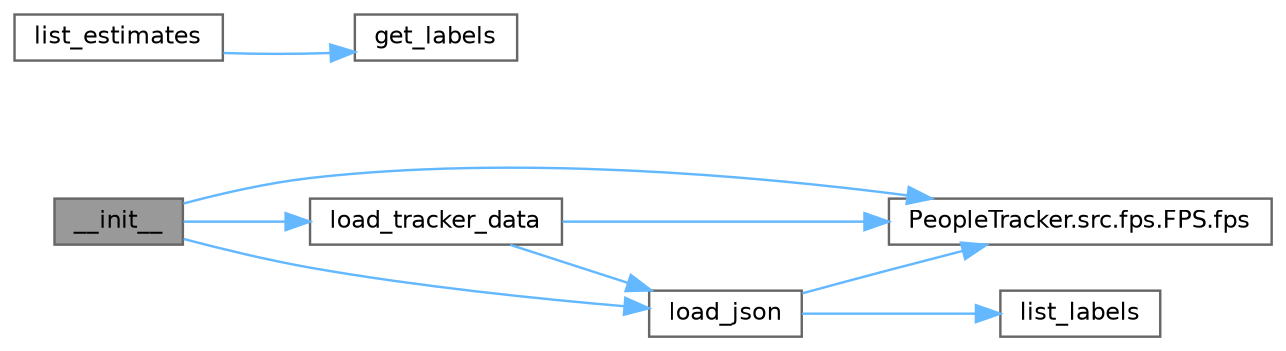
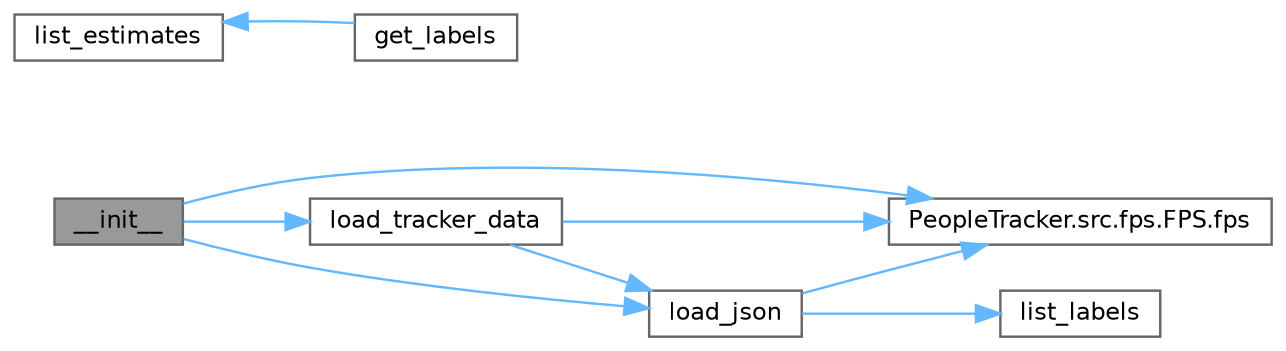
(277, 54) -> (301, 21)
